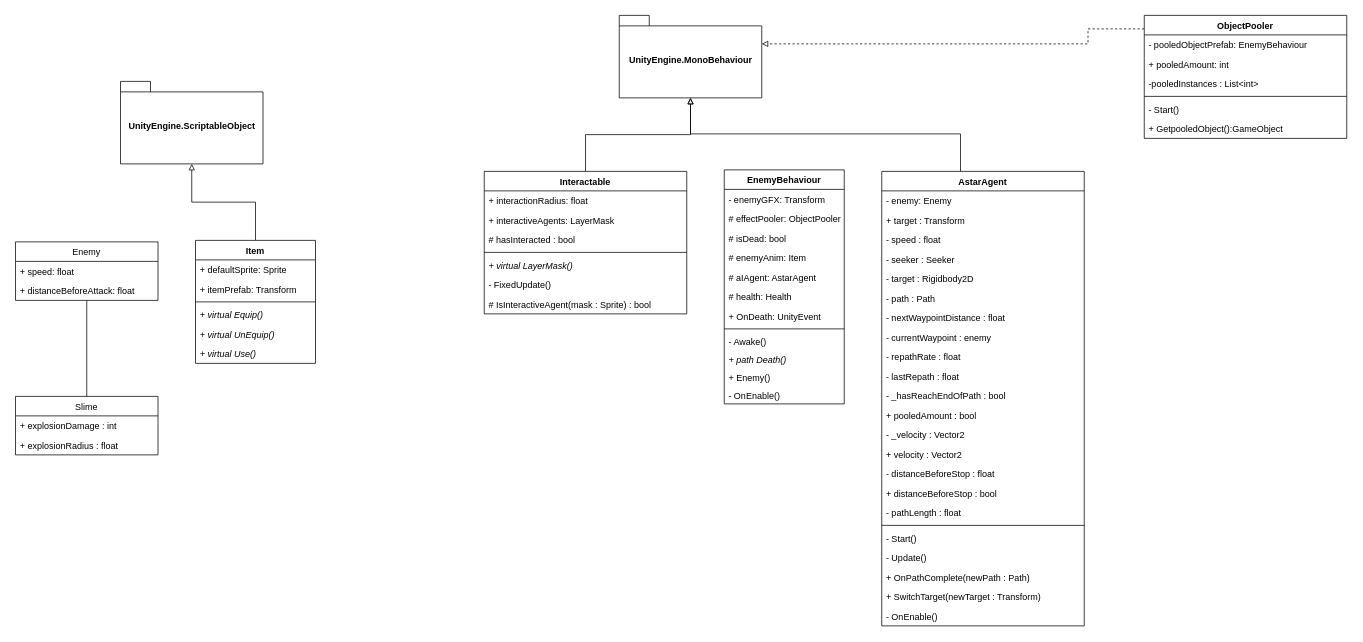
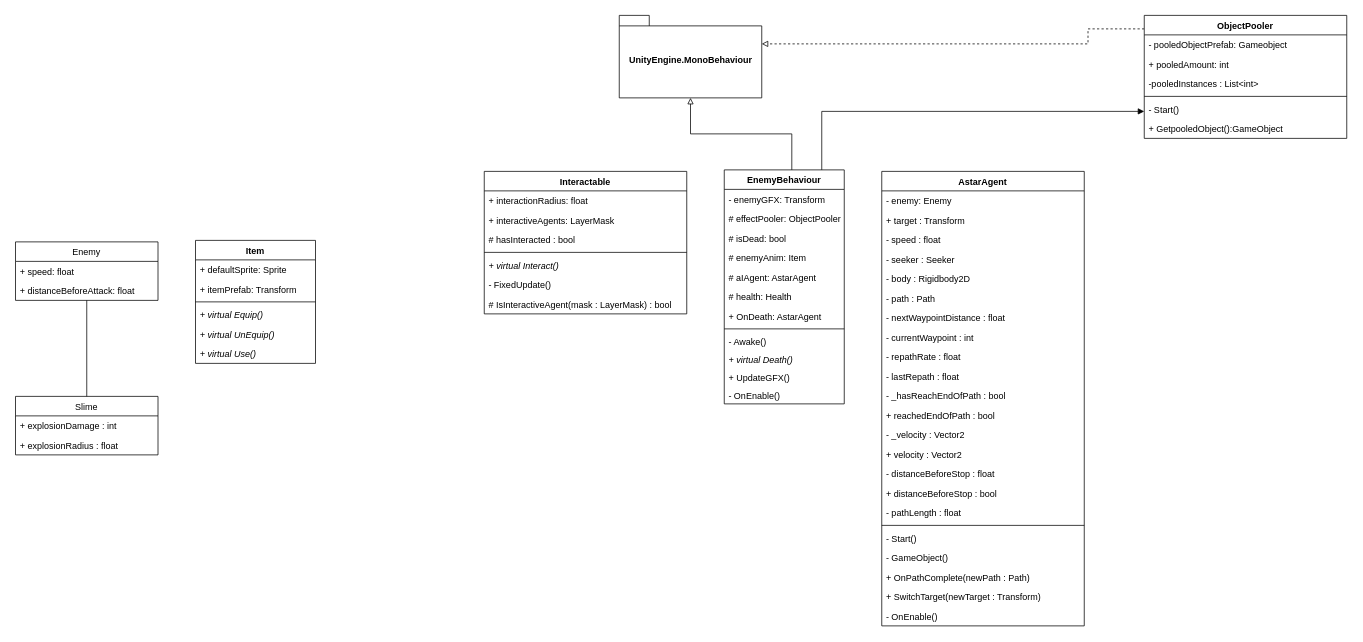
(1233, 45) -> (1224, 45)
none -> (951, 111)
(192, 123) -> none
(895, 134) -> none
(619, 135) -> none
none -> (792, 153)
(227, 202) -> none
(536, 266) -> (534, 266)
(934, 279) -> (929, 279)
(582, 305) -> (591, 305)
(776, 317) -> (778, 317)
(943, 338) -> (937, 338)
(761, 360) -> (766, 360)
(750, 378) -> (760, 378)
(932, 416) -> (943, 416)
(910, 558) -> (920, 558)
